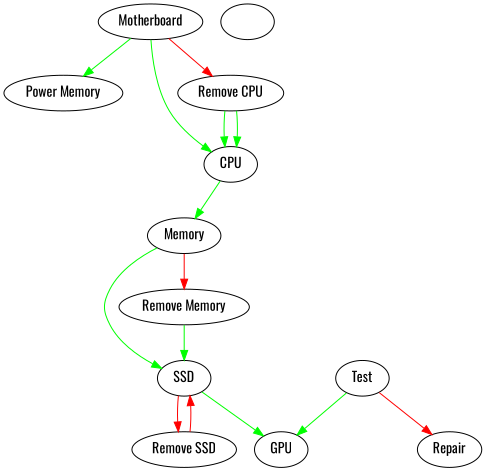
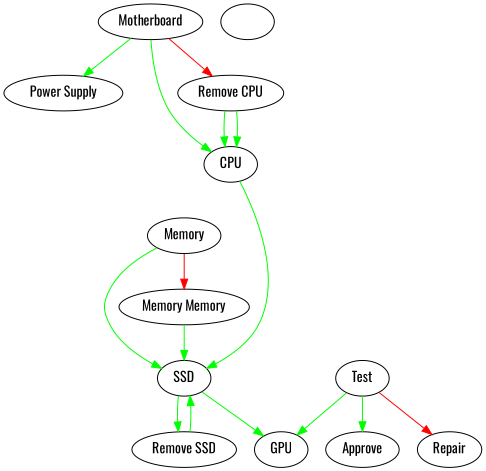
(63, 93) -> (63, 93)
(210, 196) -> (268, 281)
(184, 307) -> (184, 307)
(178, 409) -> (178, 409)
(191, 419) -> (191, 419)
none -> (362, 450)
